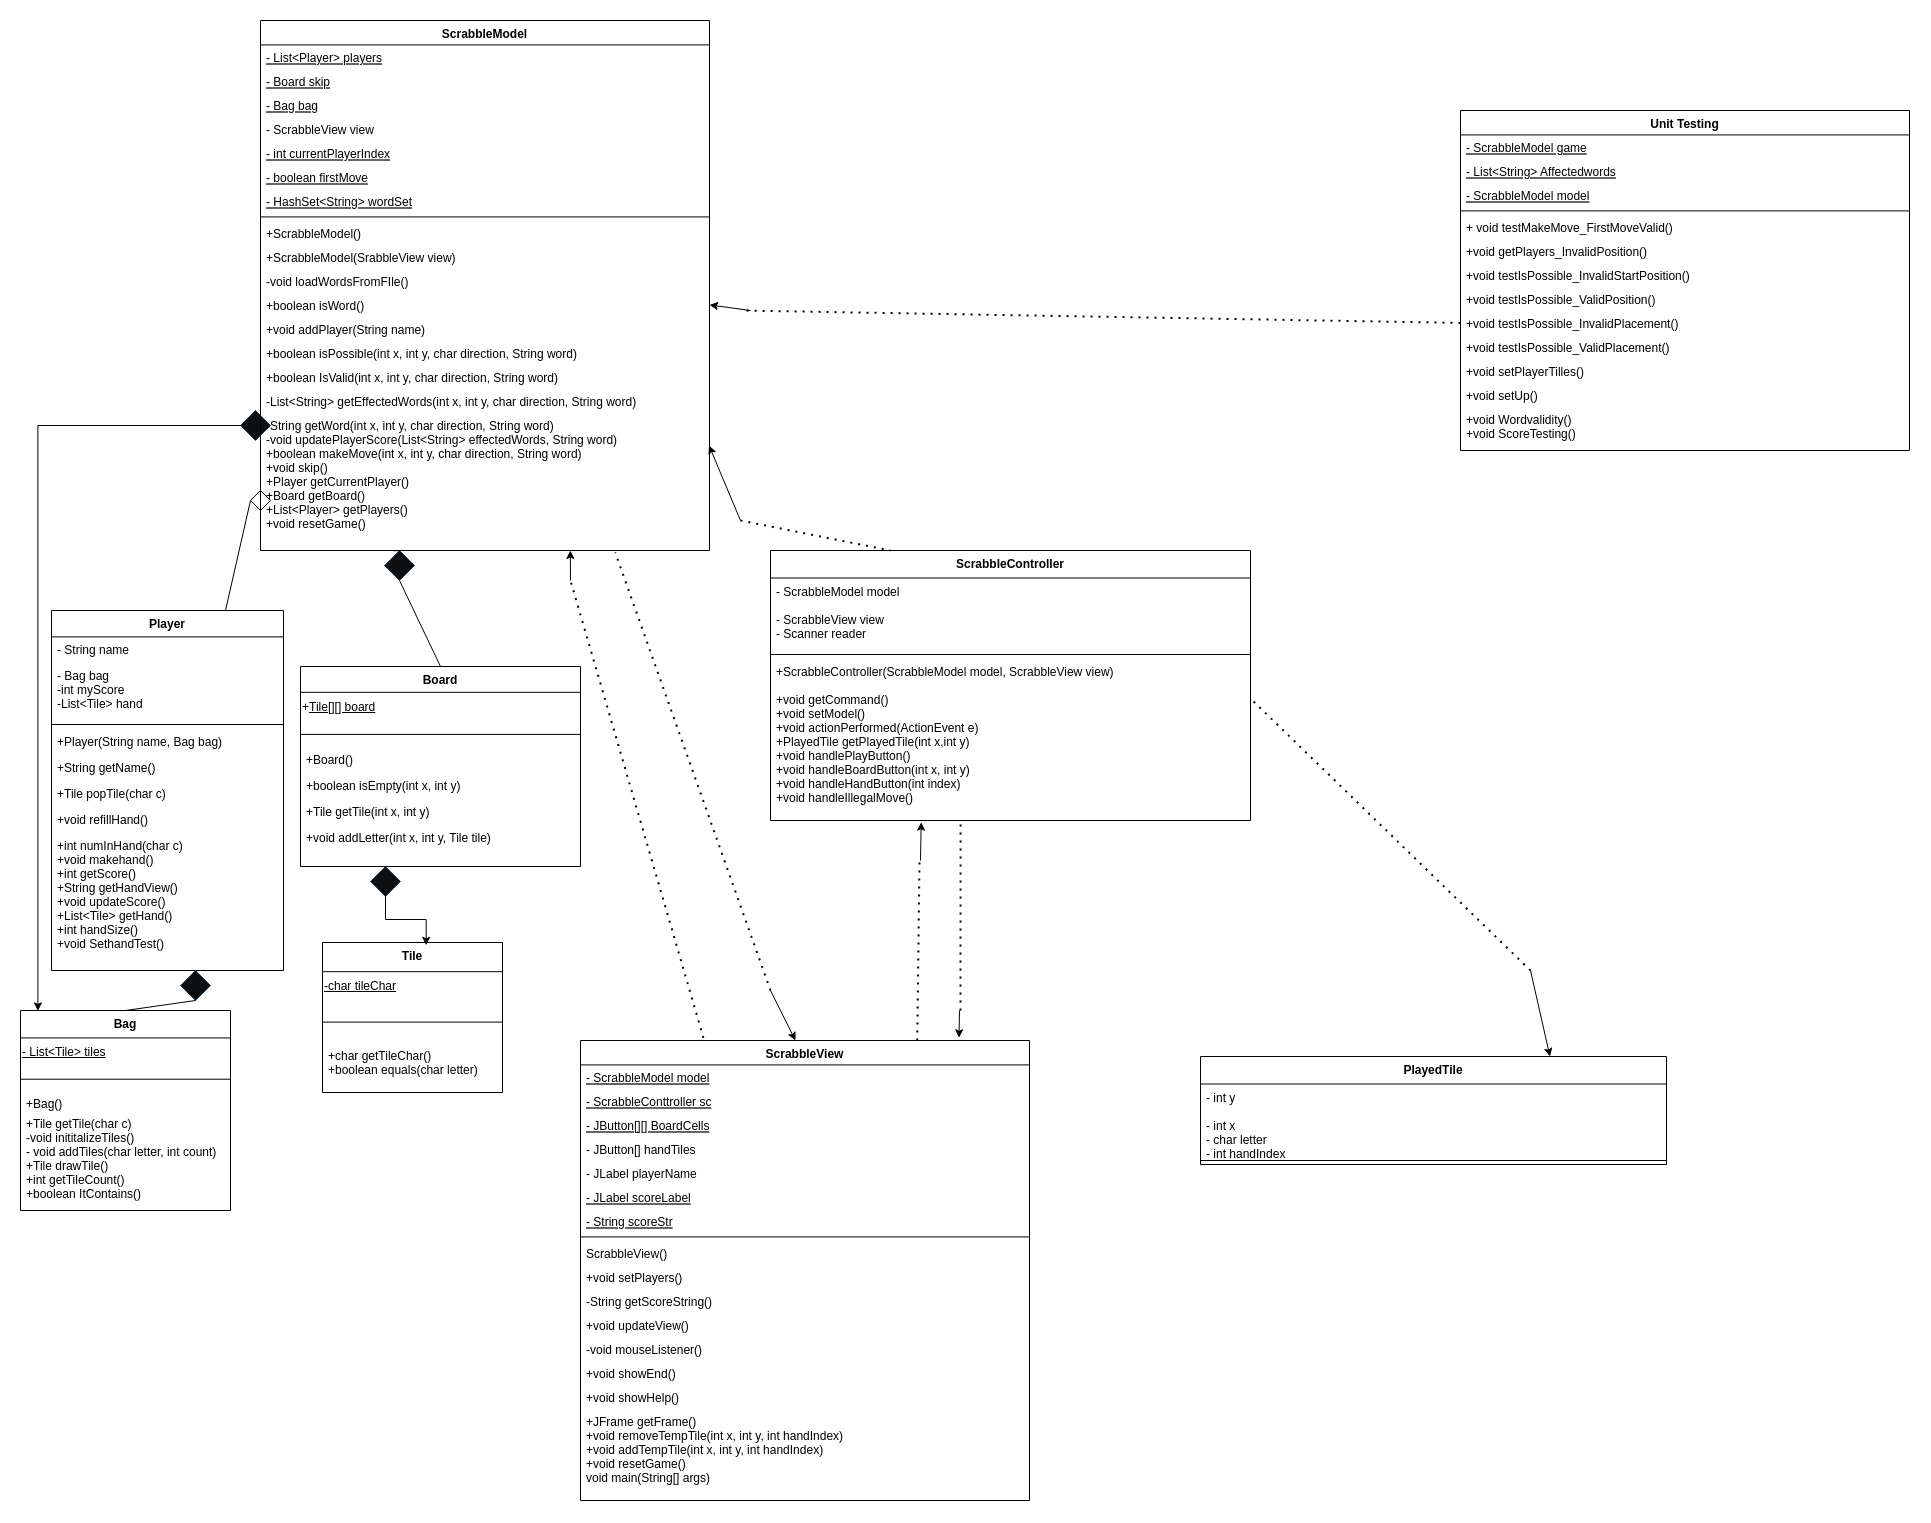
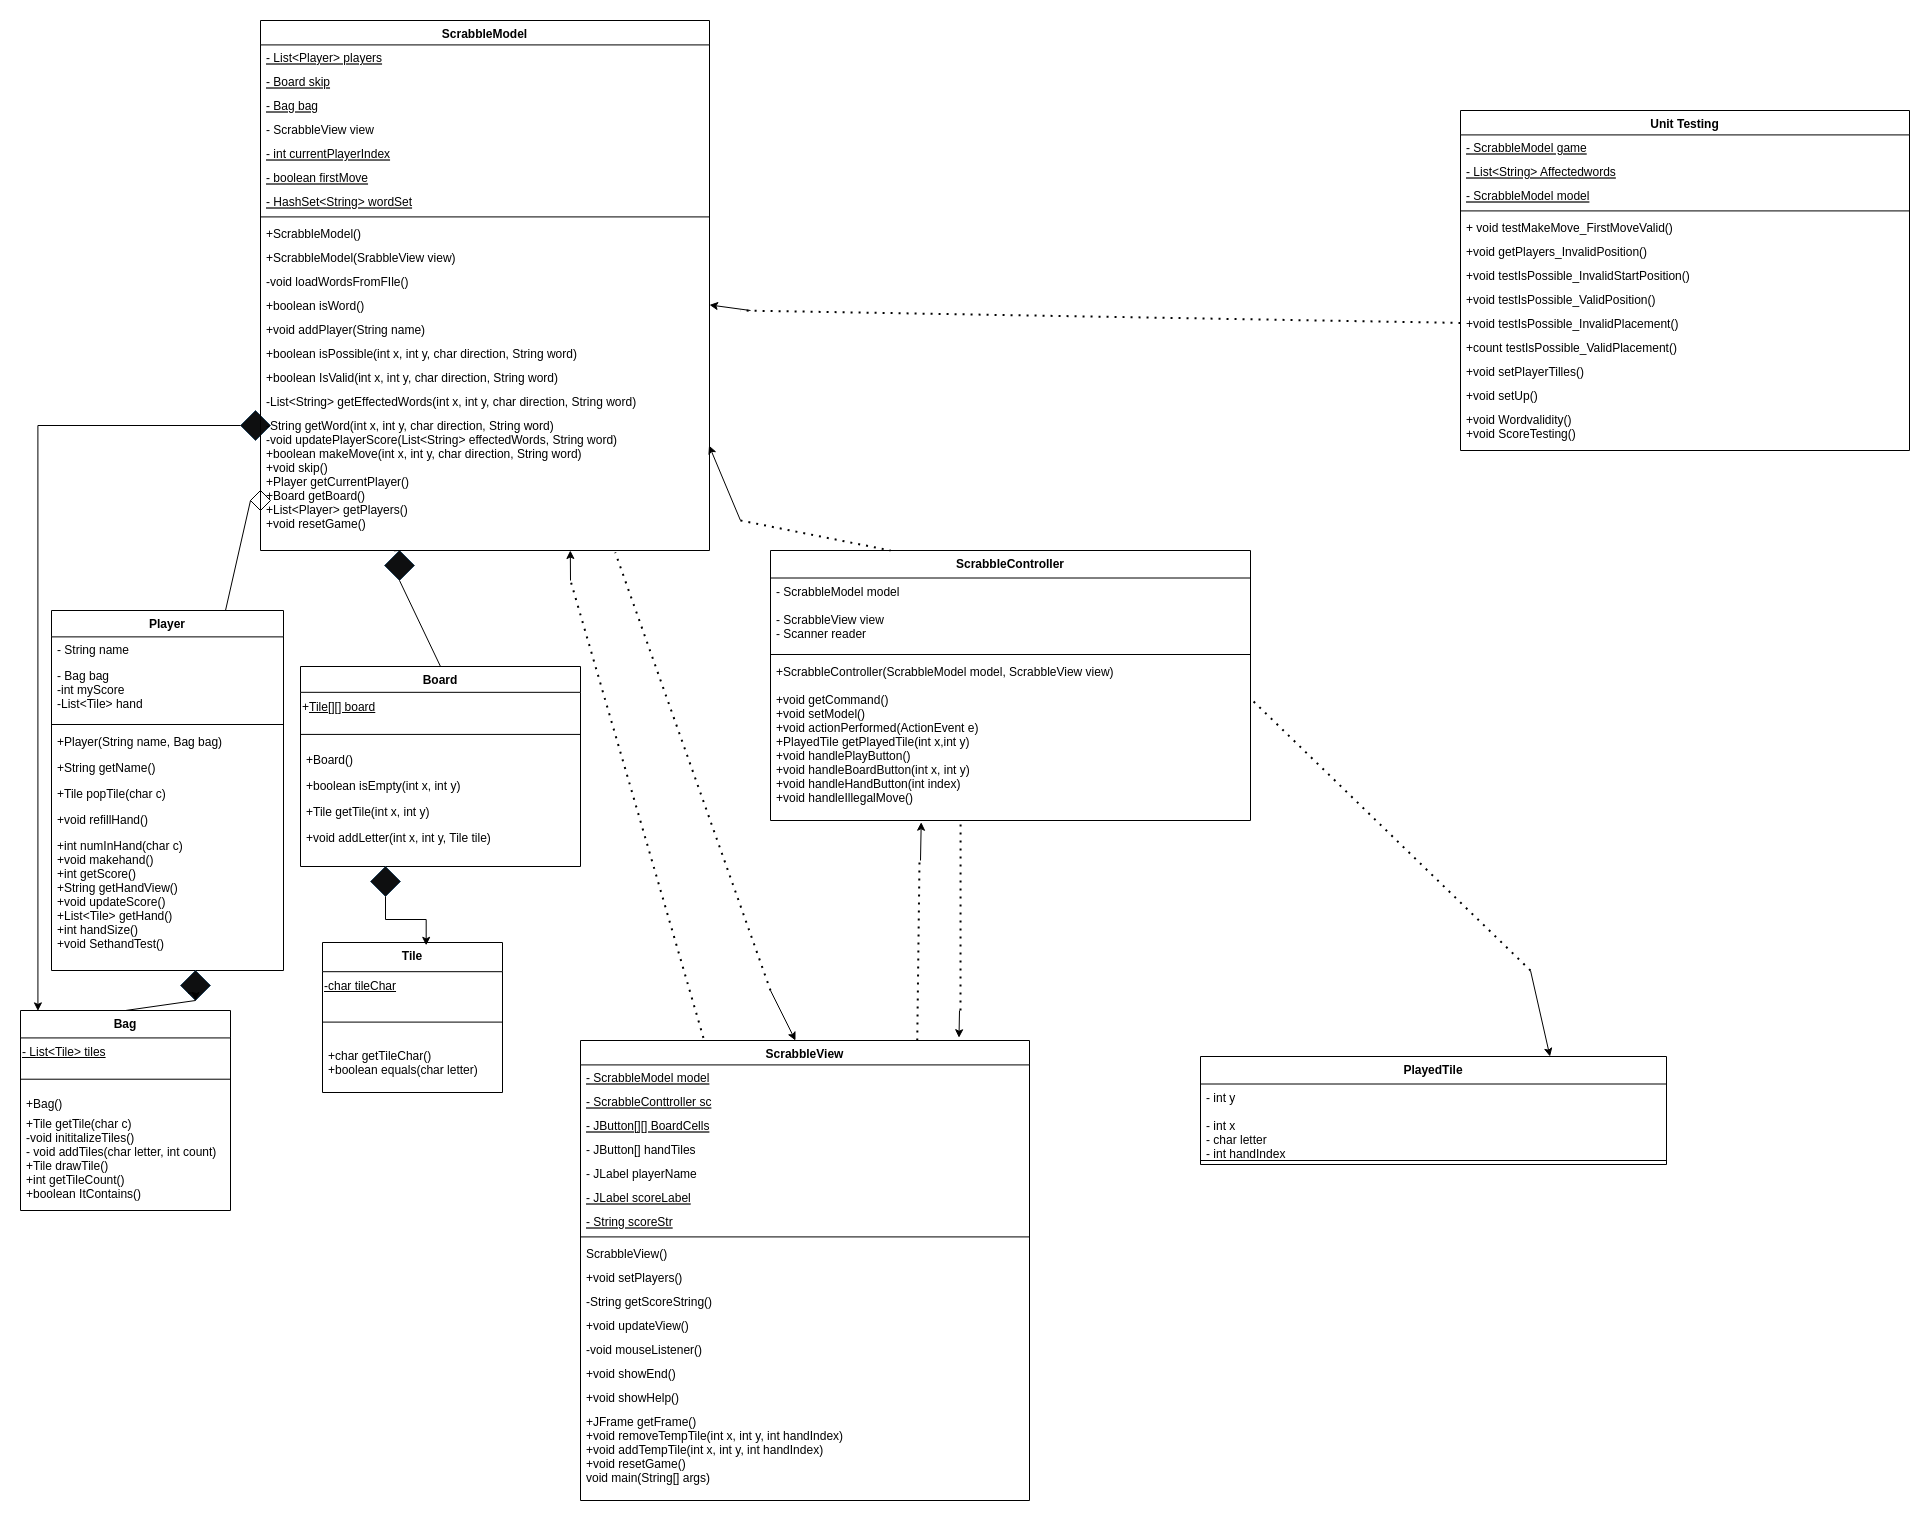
(1579, 348) -> (1584, 348)
